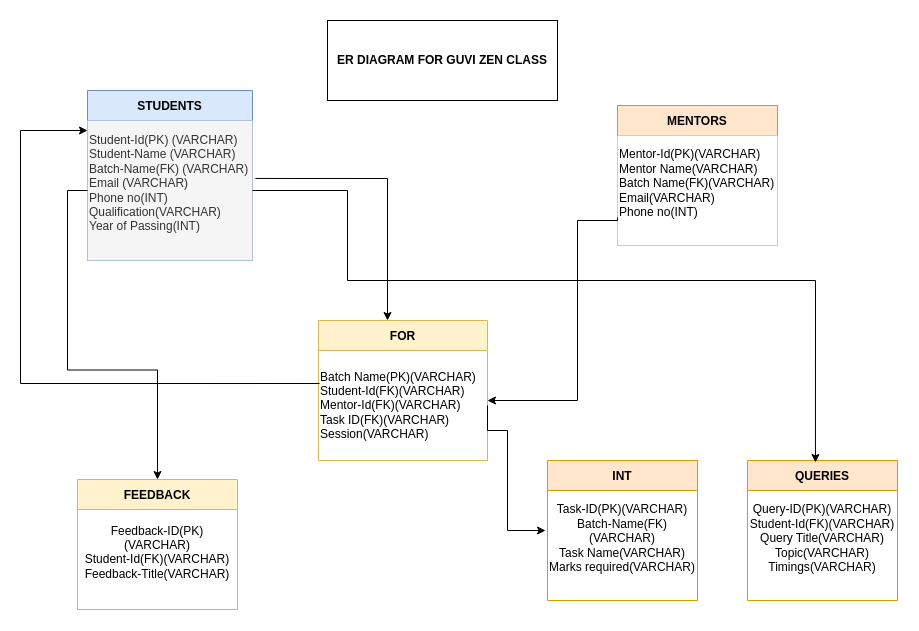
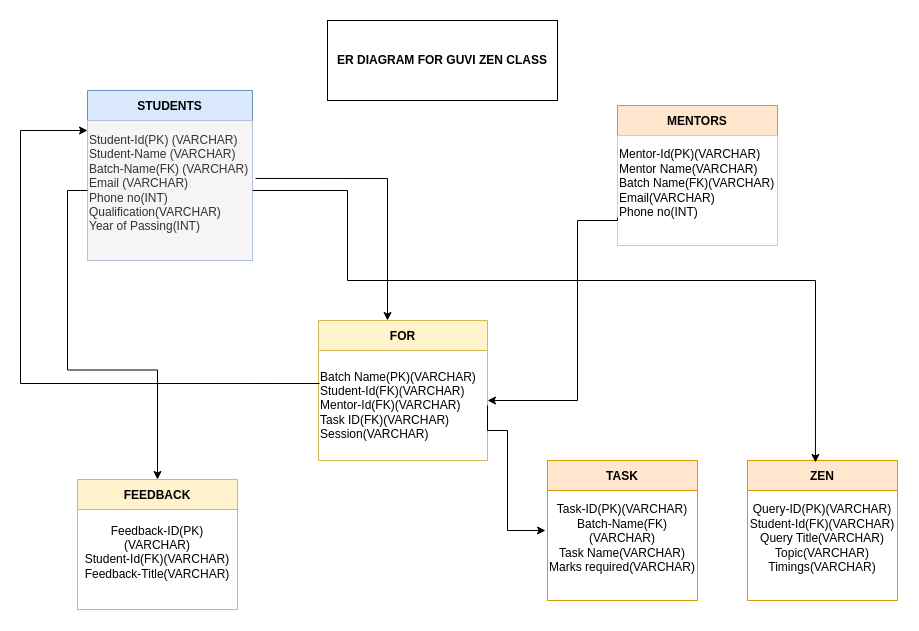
(622, 476) -> (622, 476)
(822, 476) -> (822, 476)
